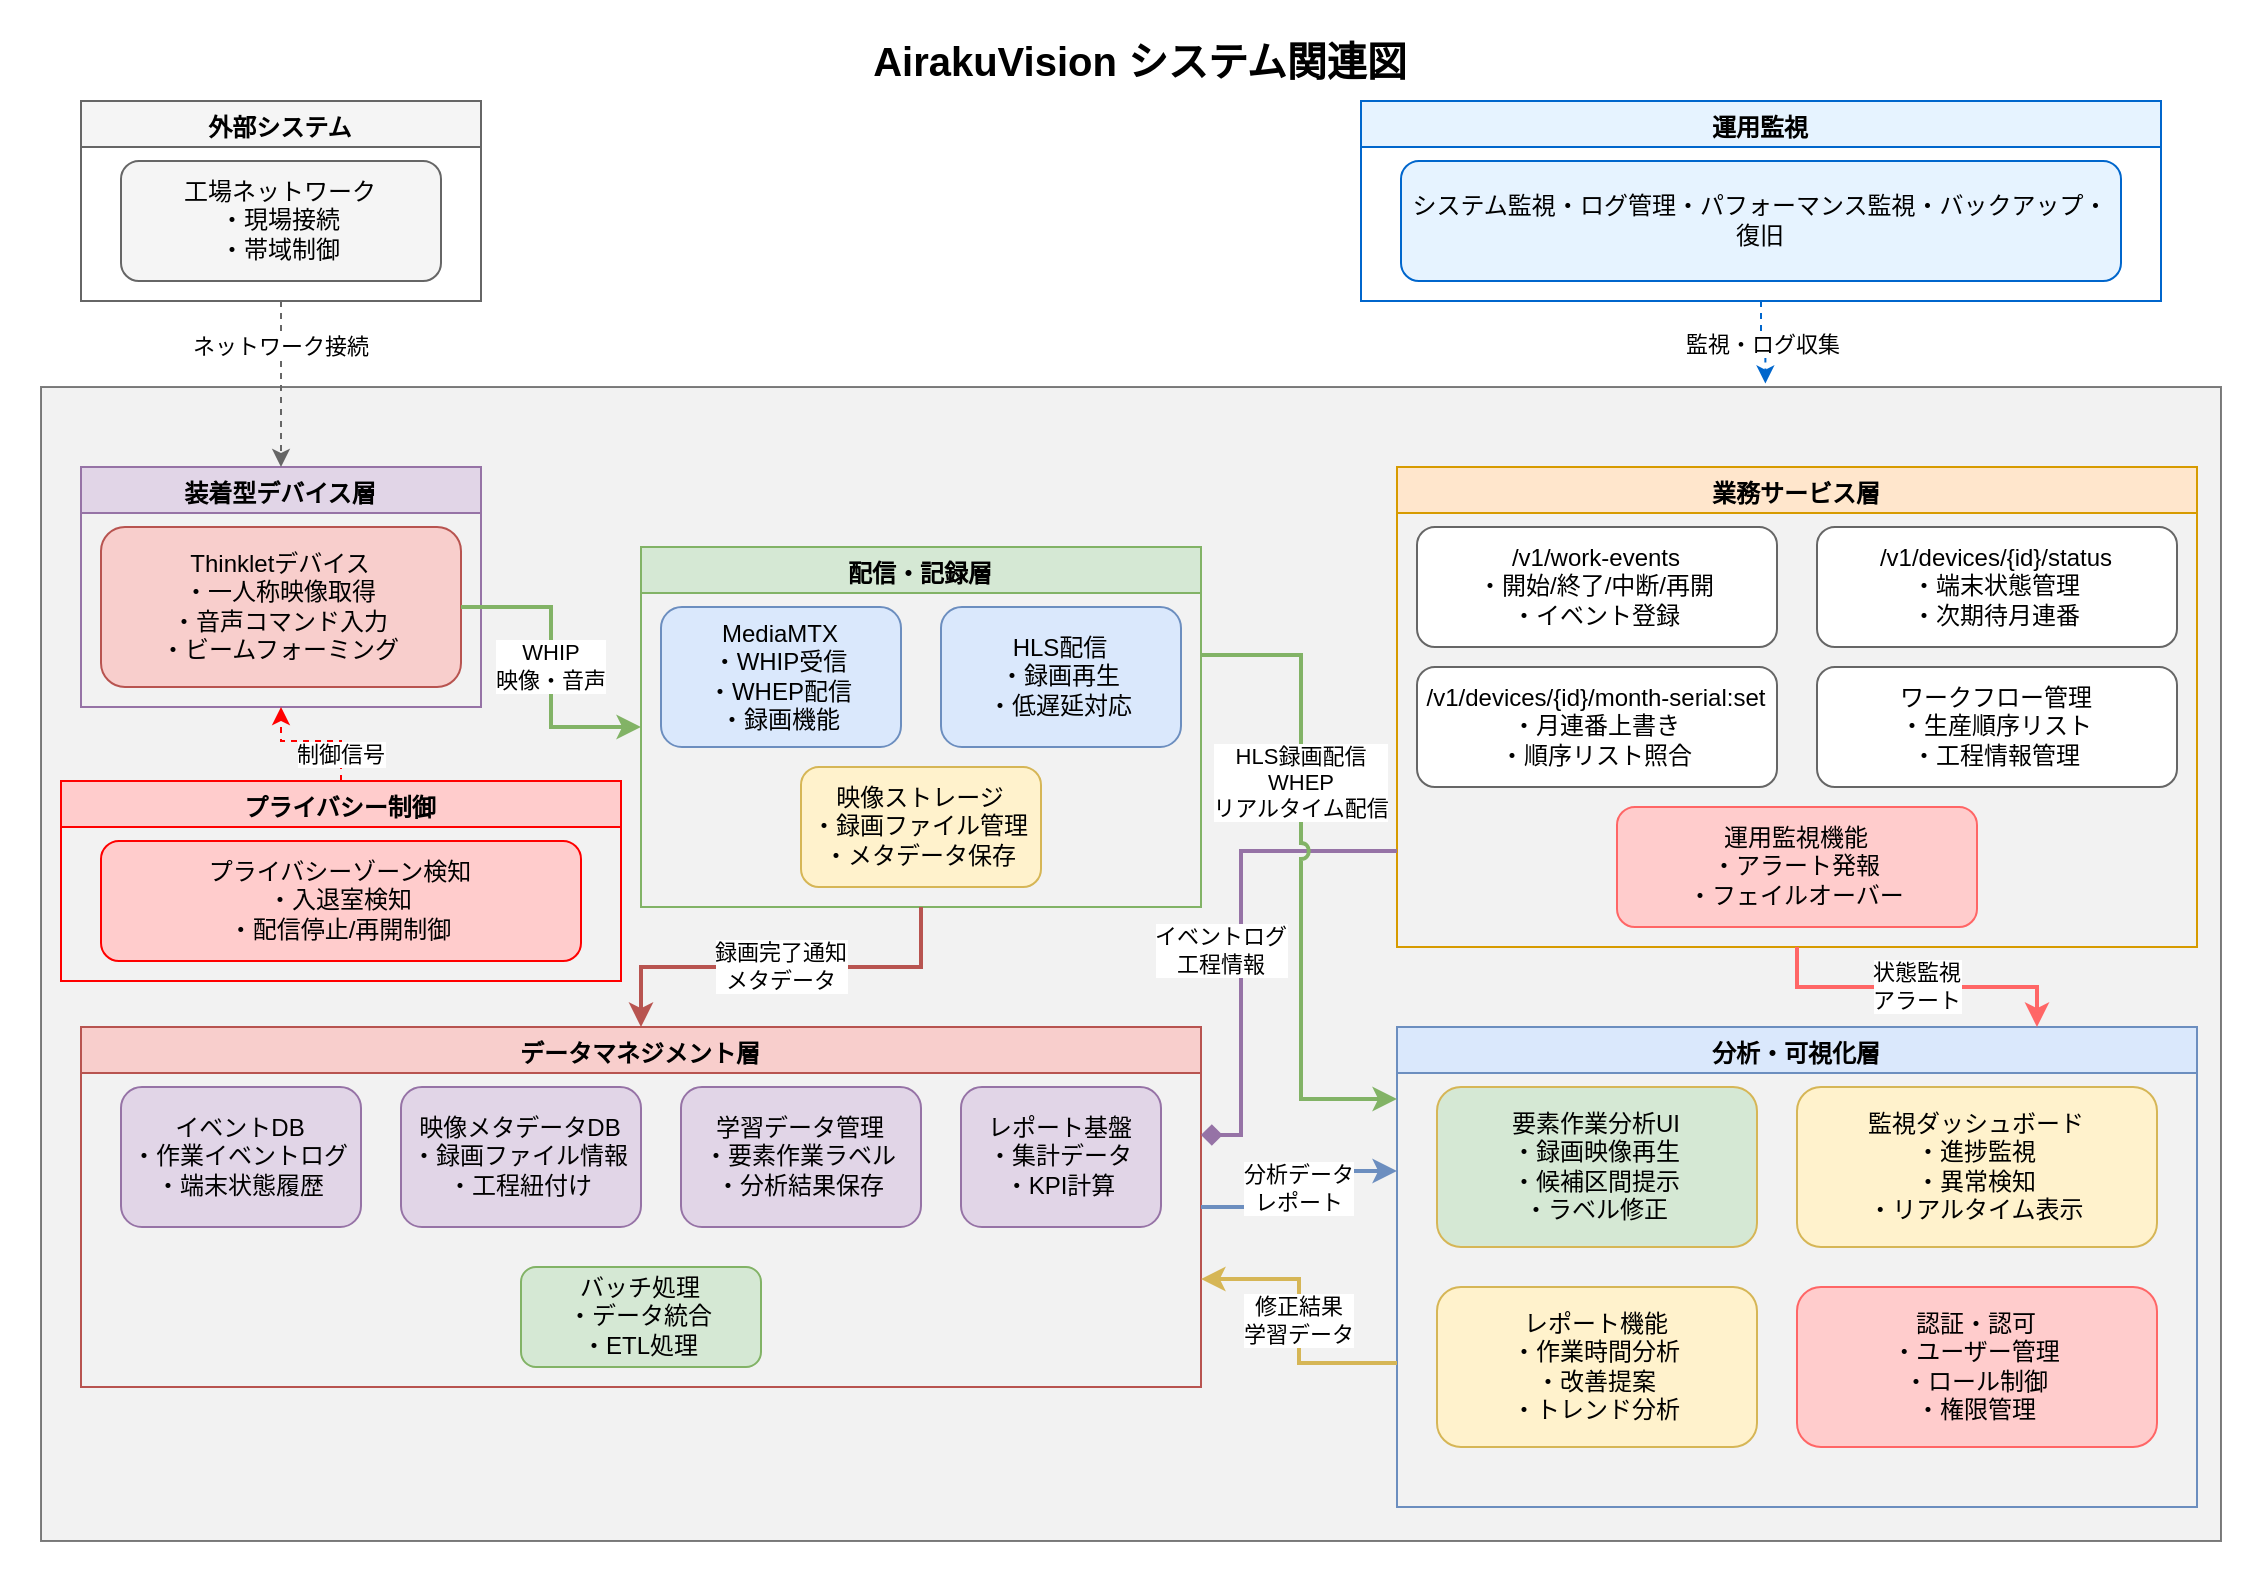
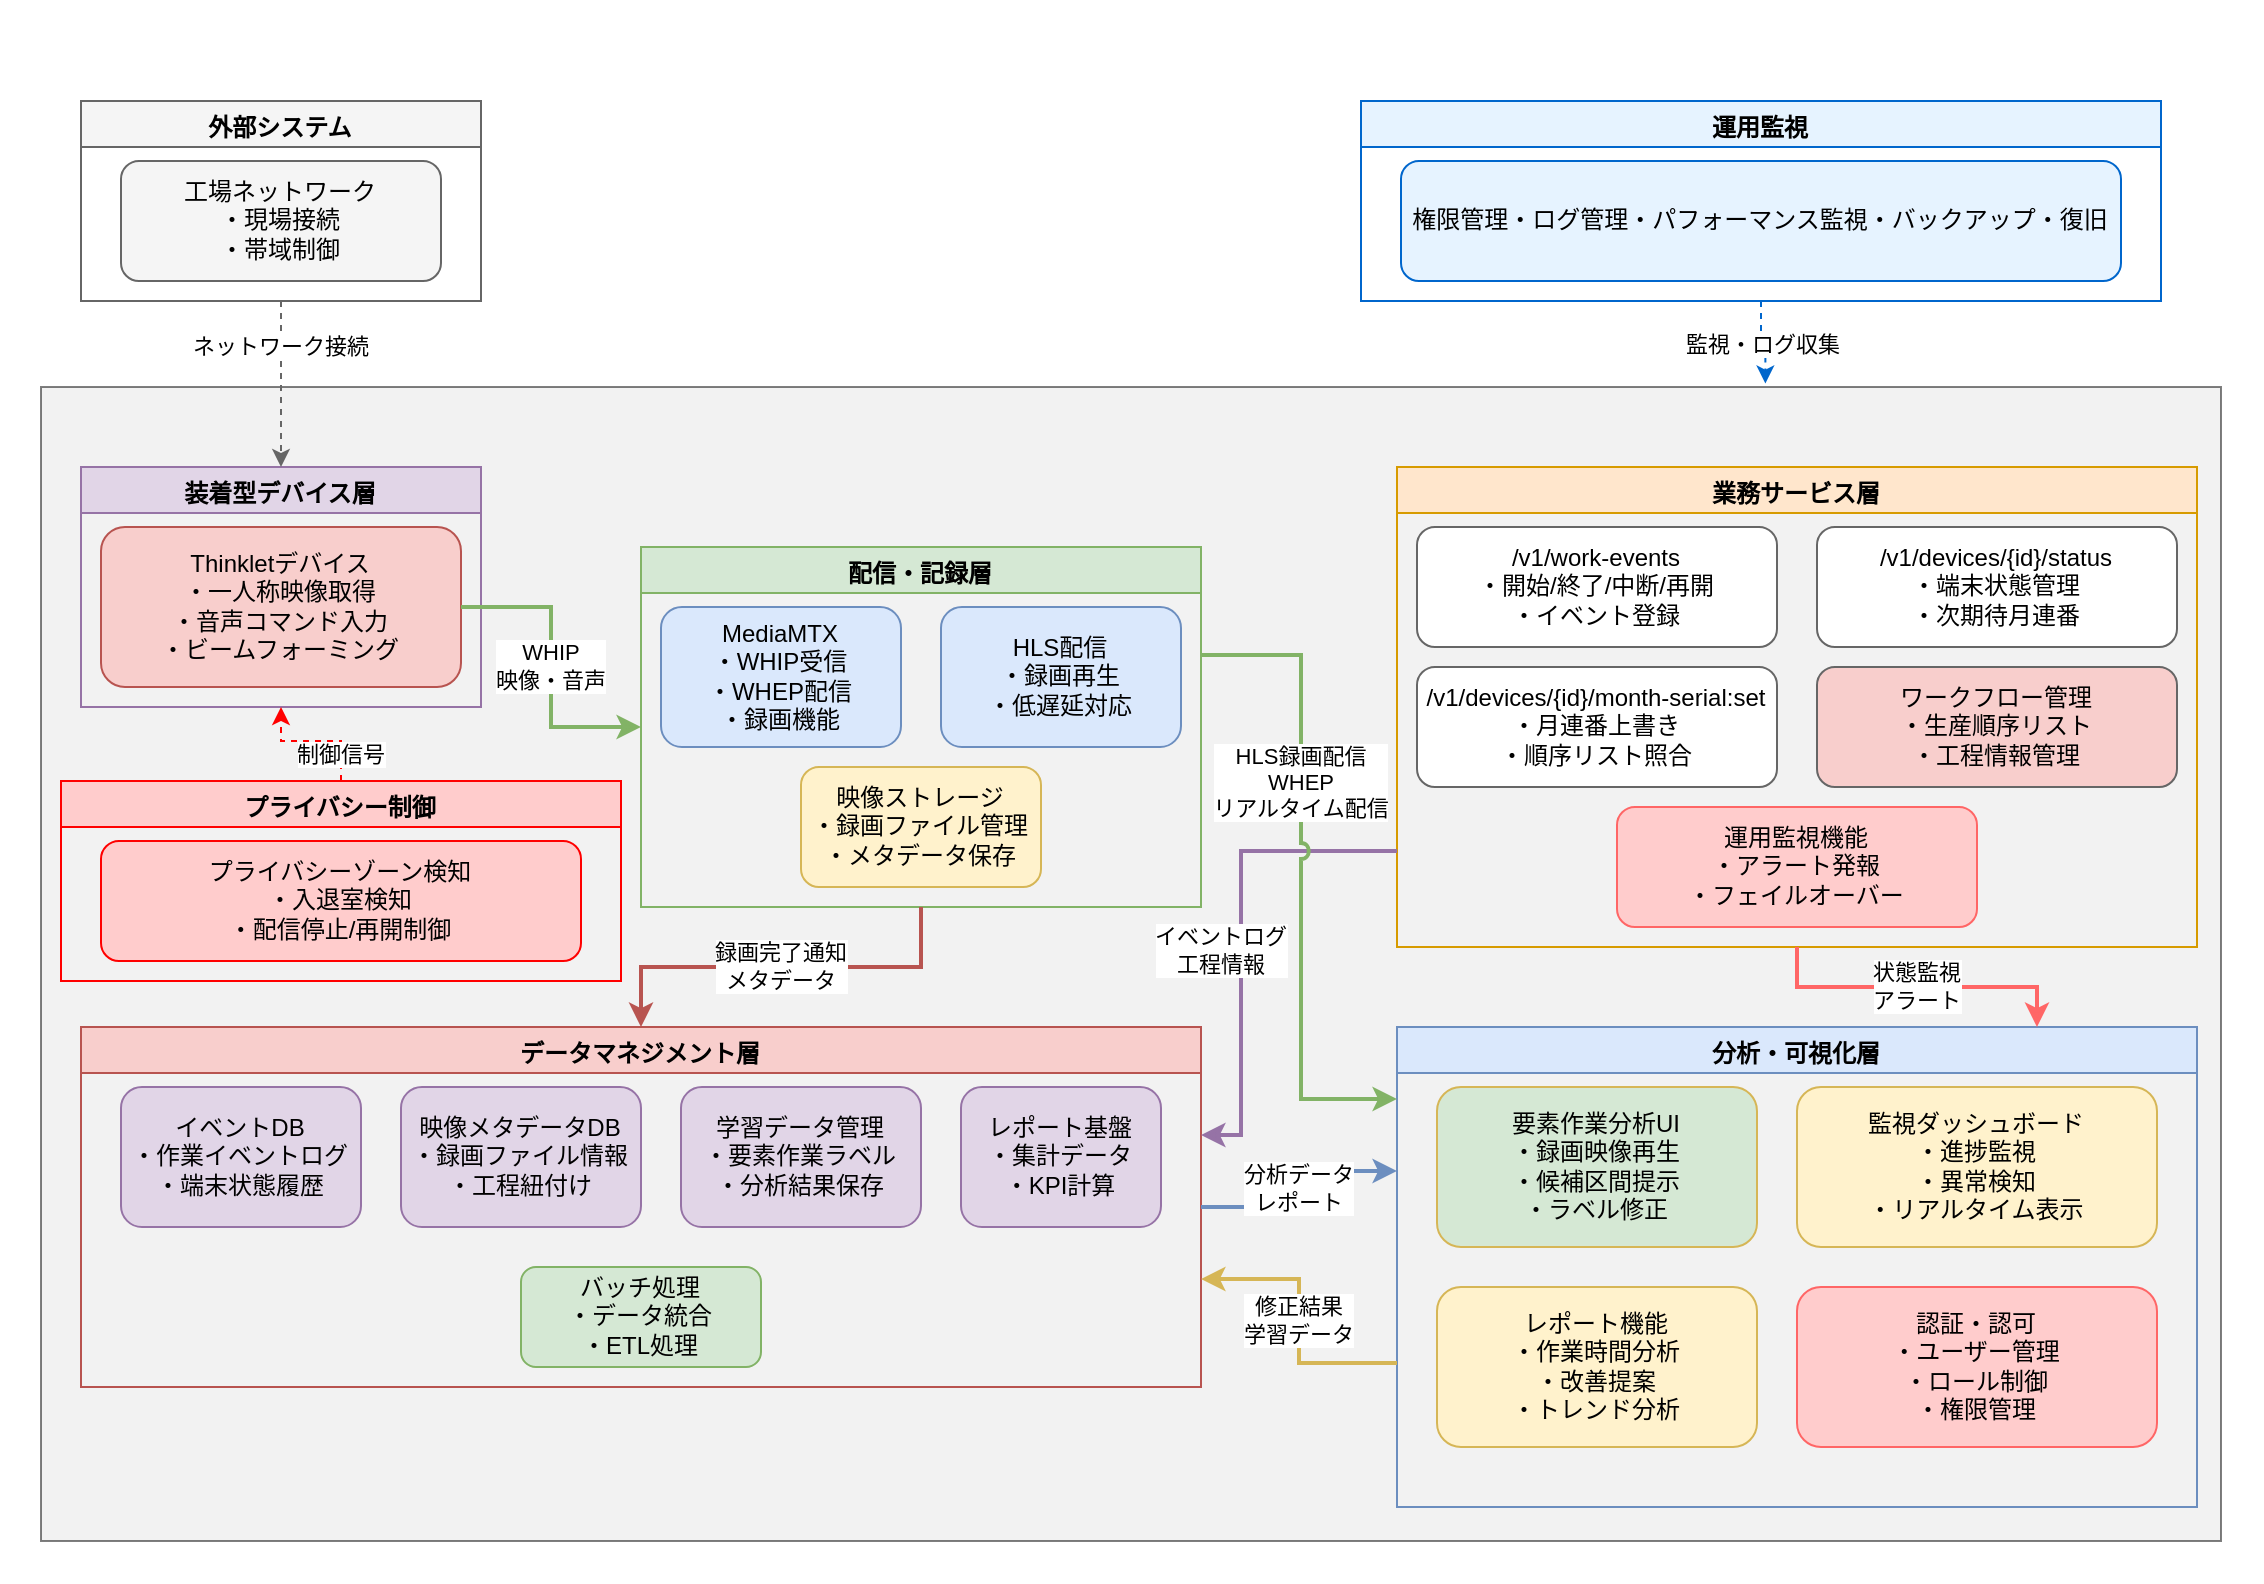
(1141, 61) -> none
(1761, 221) -> (1761, 221)
(1997, 727) -> (1997, 727)
(1221, 1135) -> (1221, 1135)
